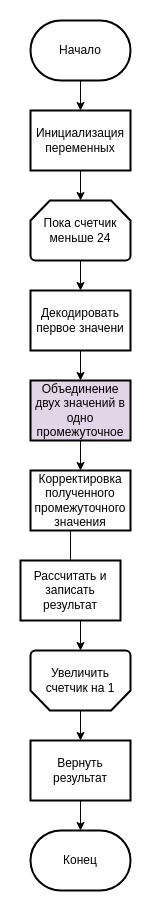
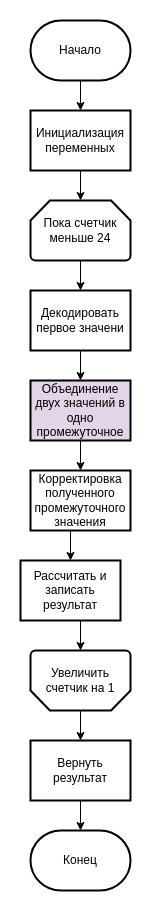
(71, 555) -> (71, 552)
